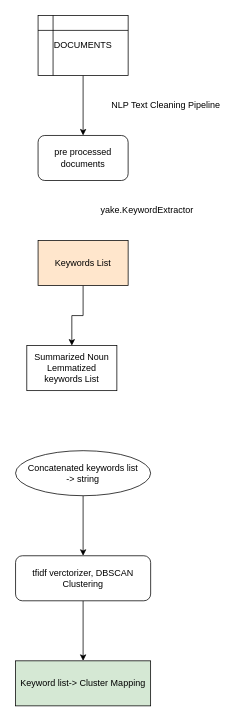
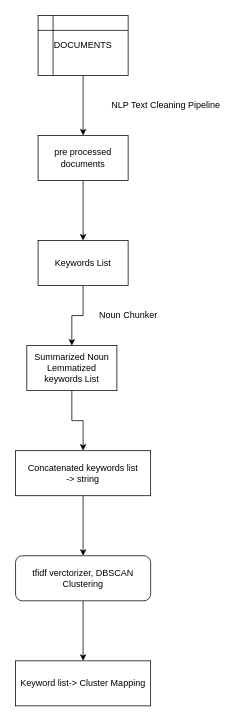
(83, 158) -> (83, 158)
(147, 210) -> none
none -> (83, 234)
(83, 263) -> (83, 263)
none -> (128, 315)
none -> (72, 411)
(83, 473) -> (83, 473)
(83, 683) -> (83, 683)
